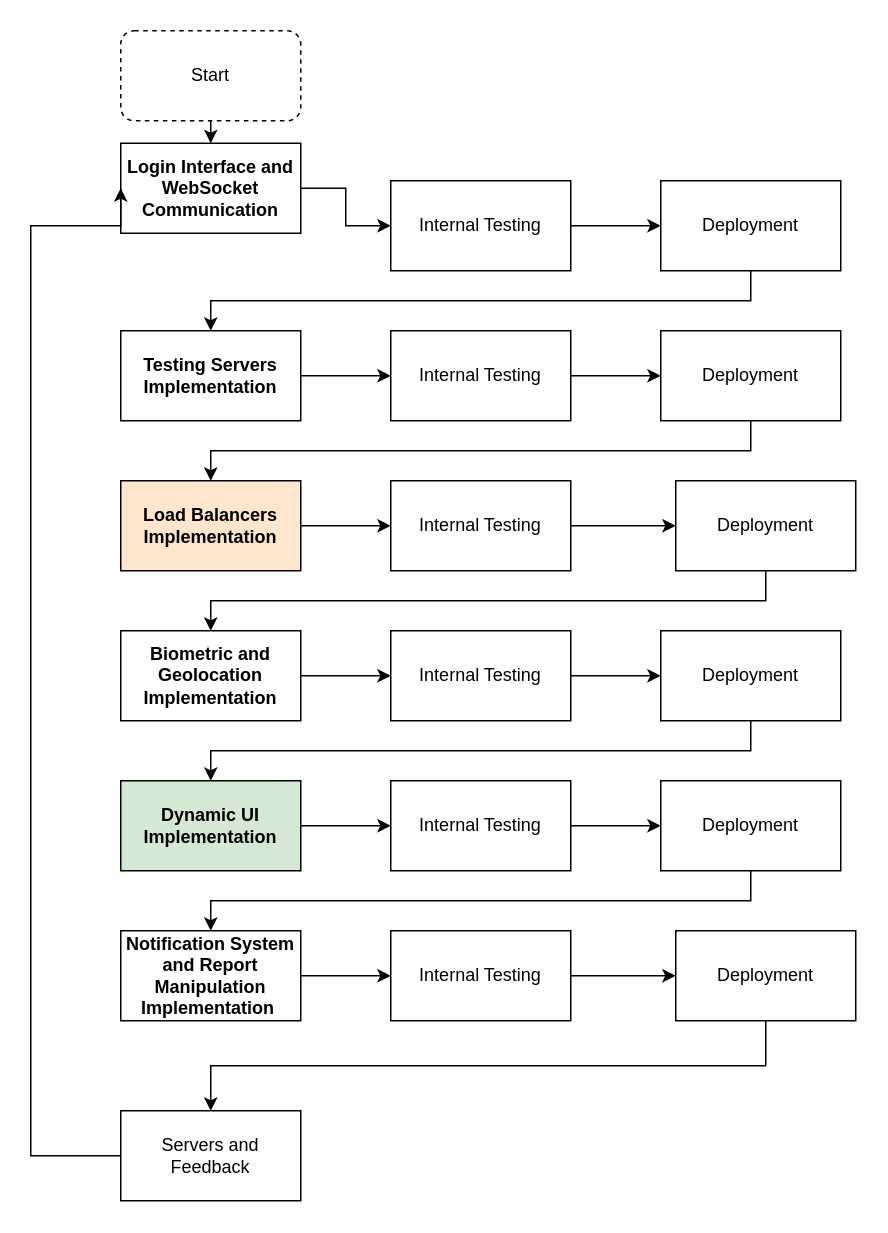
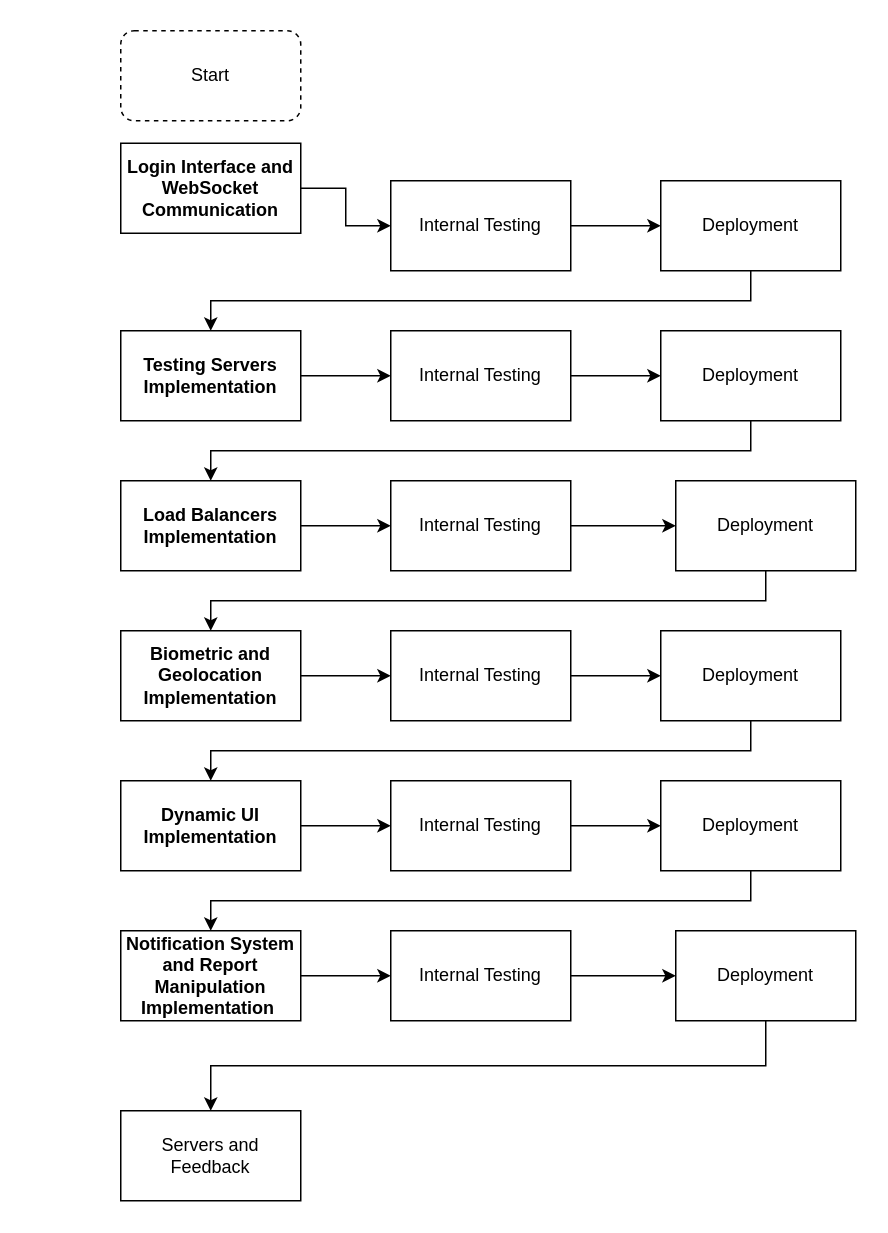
(211, 127) -> none
(211, 526) -> (211, 526)
(31, 690) -> none
(211, 826) -> (211, 826)
